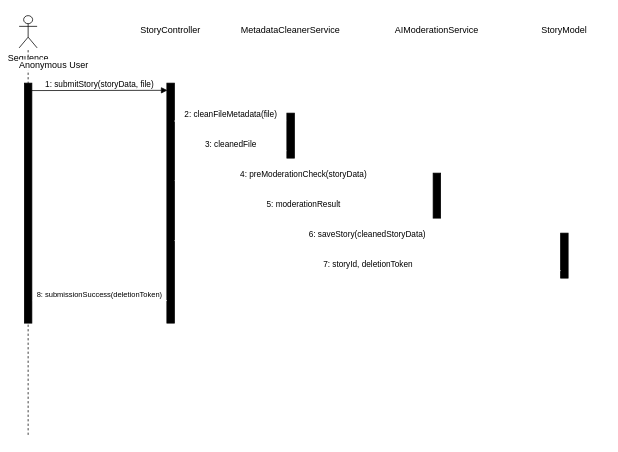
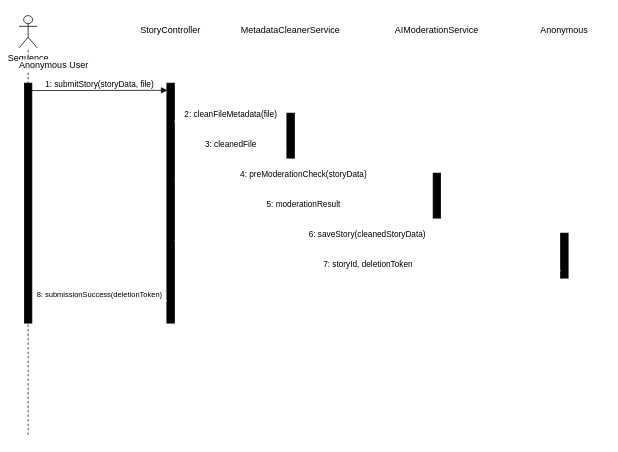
(564, 30) -> (564, 30)
